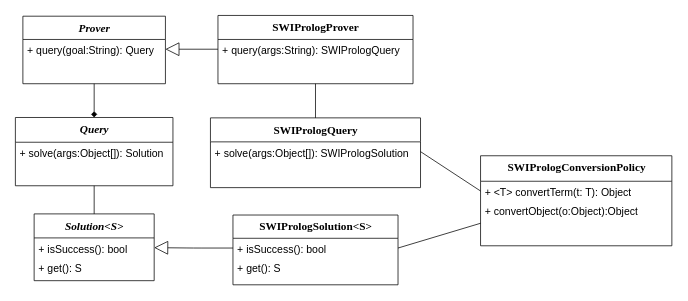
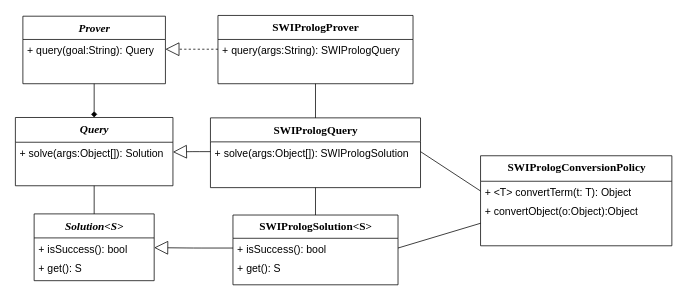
(198, 49) -> (198, 49)
none -> (199, 152)
none -> (315, 200)
